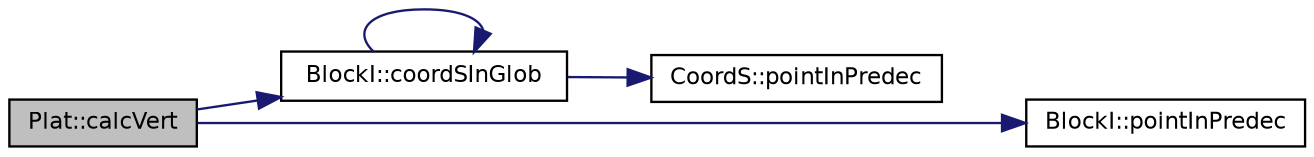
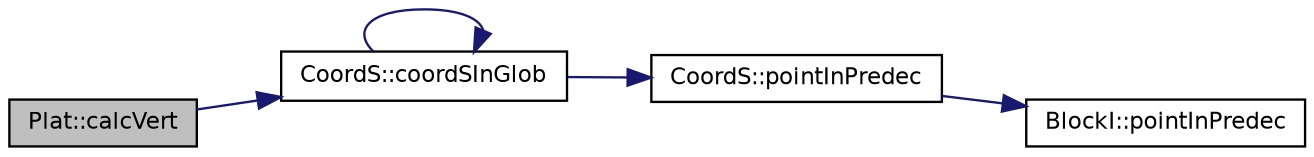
(424, 76) -> (424, 76)
(600, 123) -> (972, 100)
